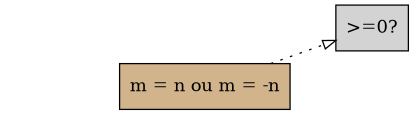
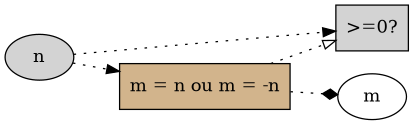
none -> (39, 57)
none -> (372, 97)
